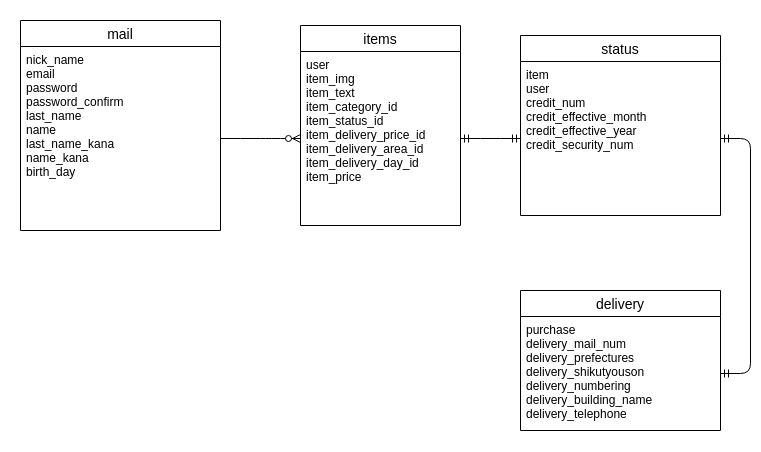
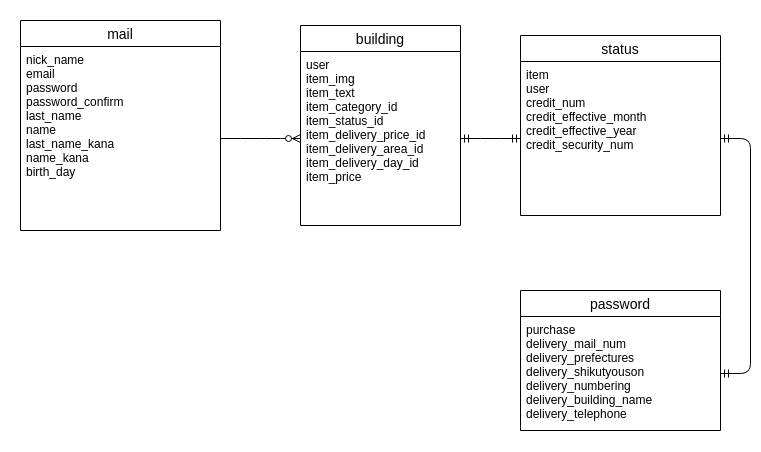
(380, 39) -> (380, 39)
(620, 304) -> (620, 304)
